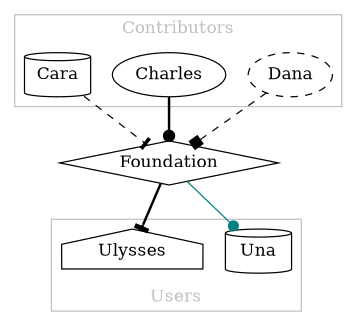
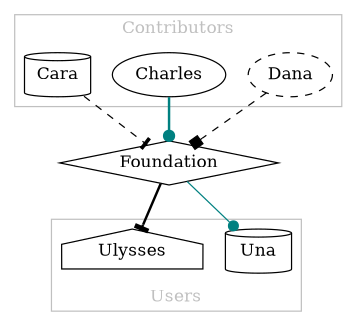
(169, 114) -> (169, 114)
